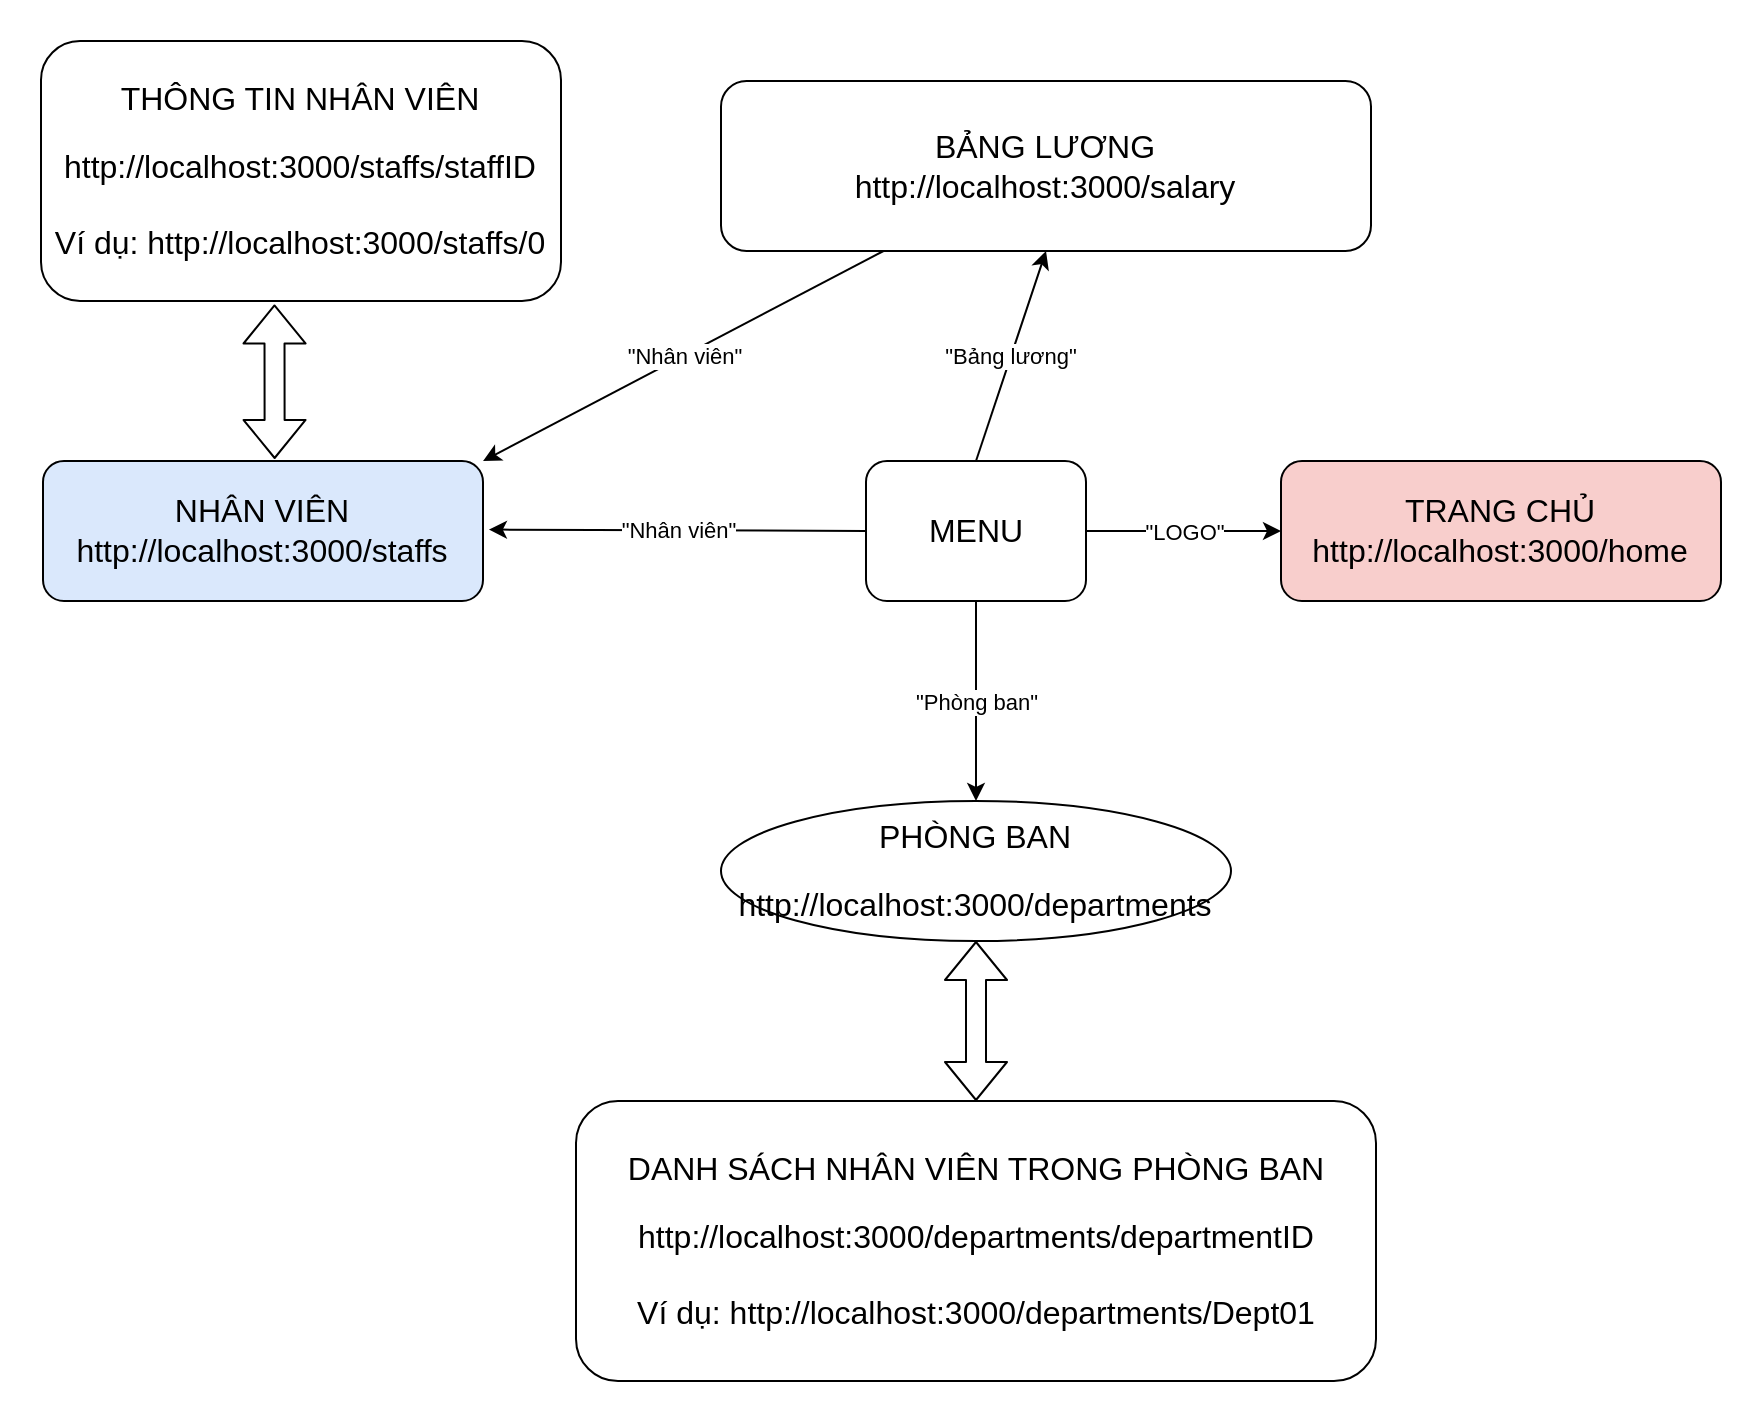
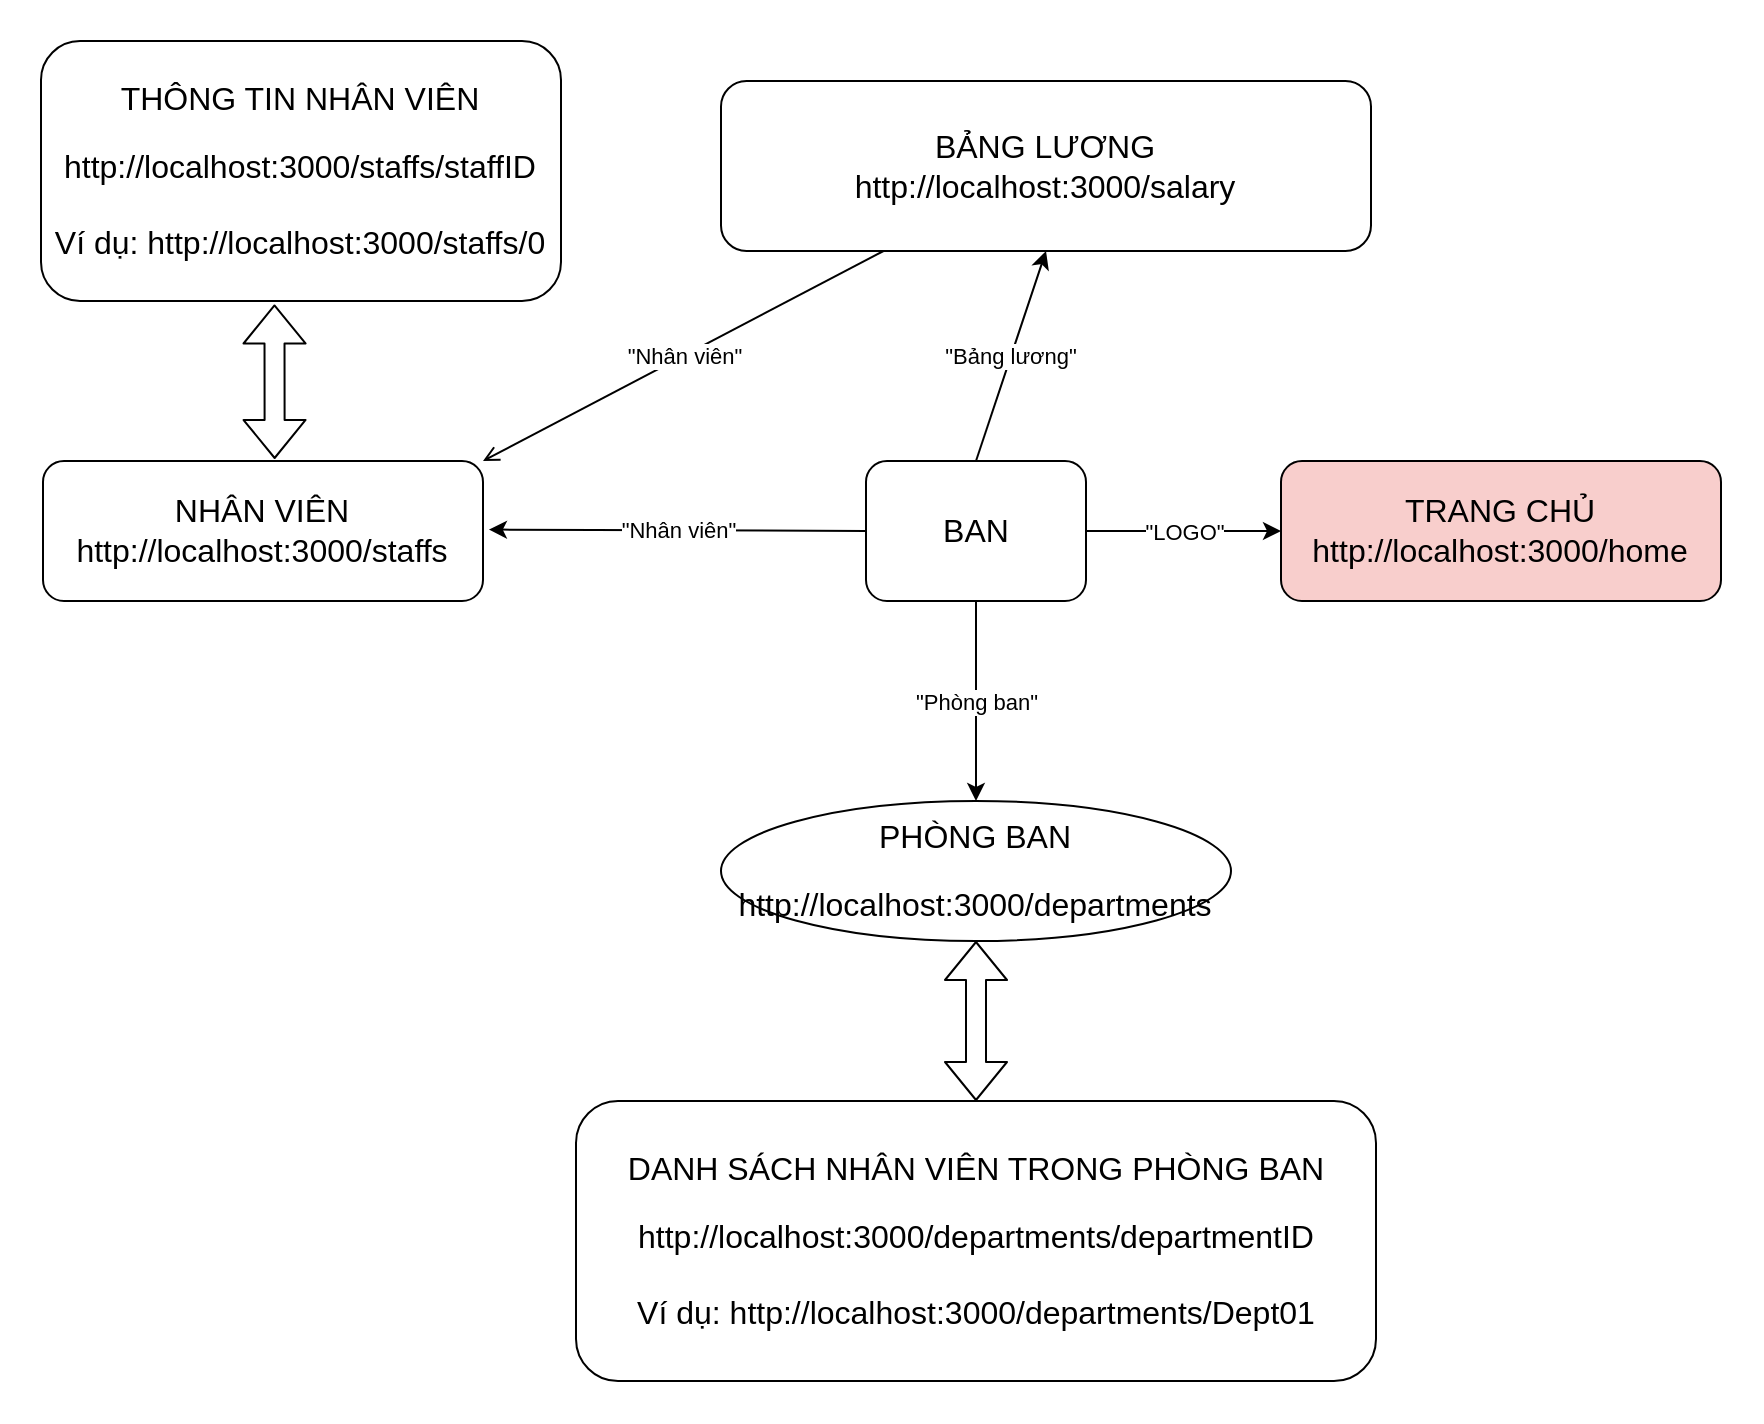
(496, 454) -> (493, 456)
(263, 531) -> (263, 531)
(977, 531) -> (977, 531)
